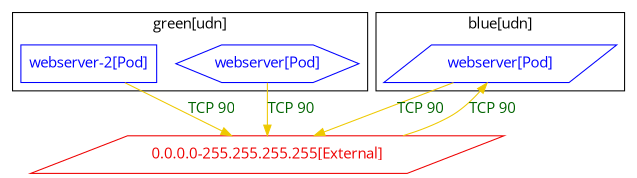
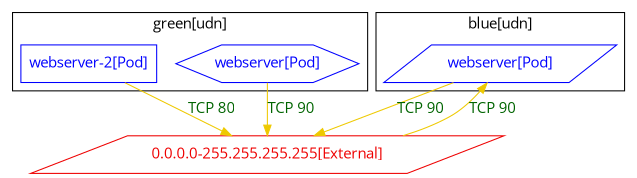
(212, 109) -> (212, 109)
